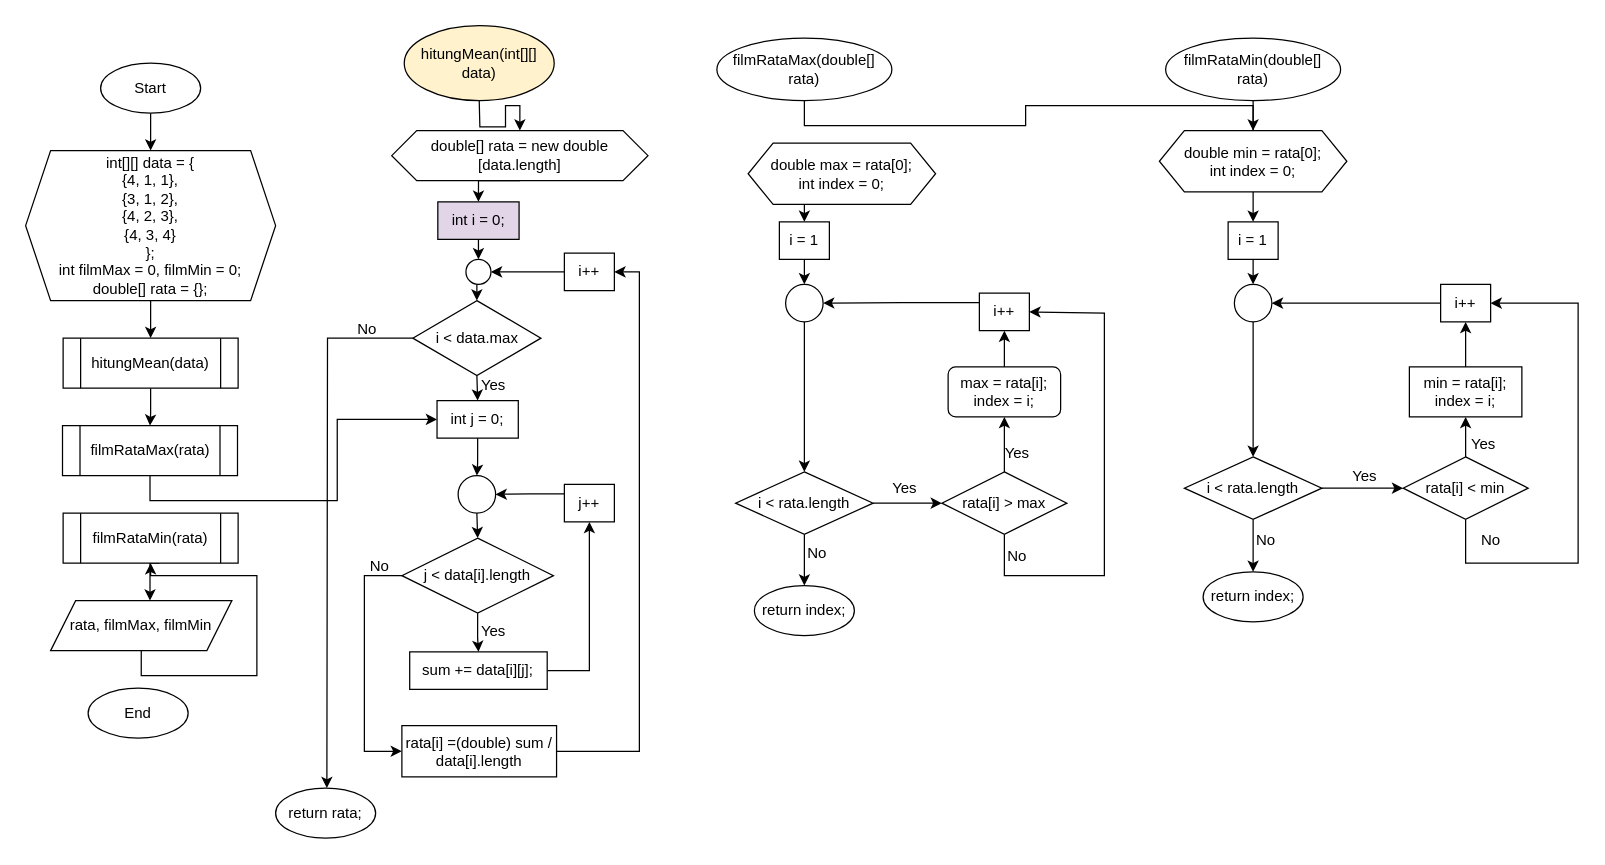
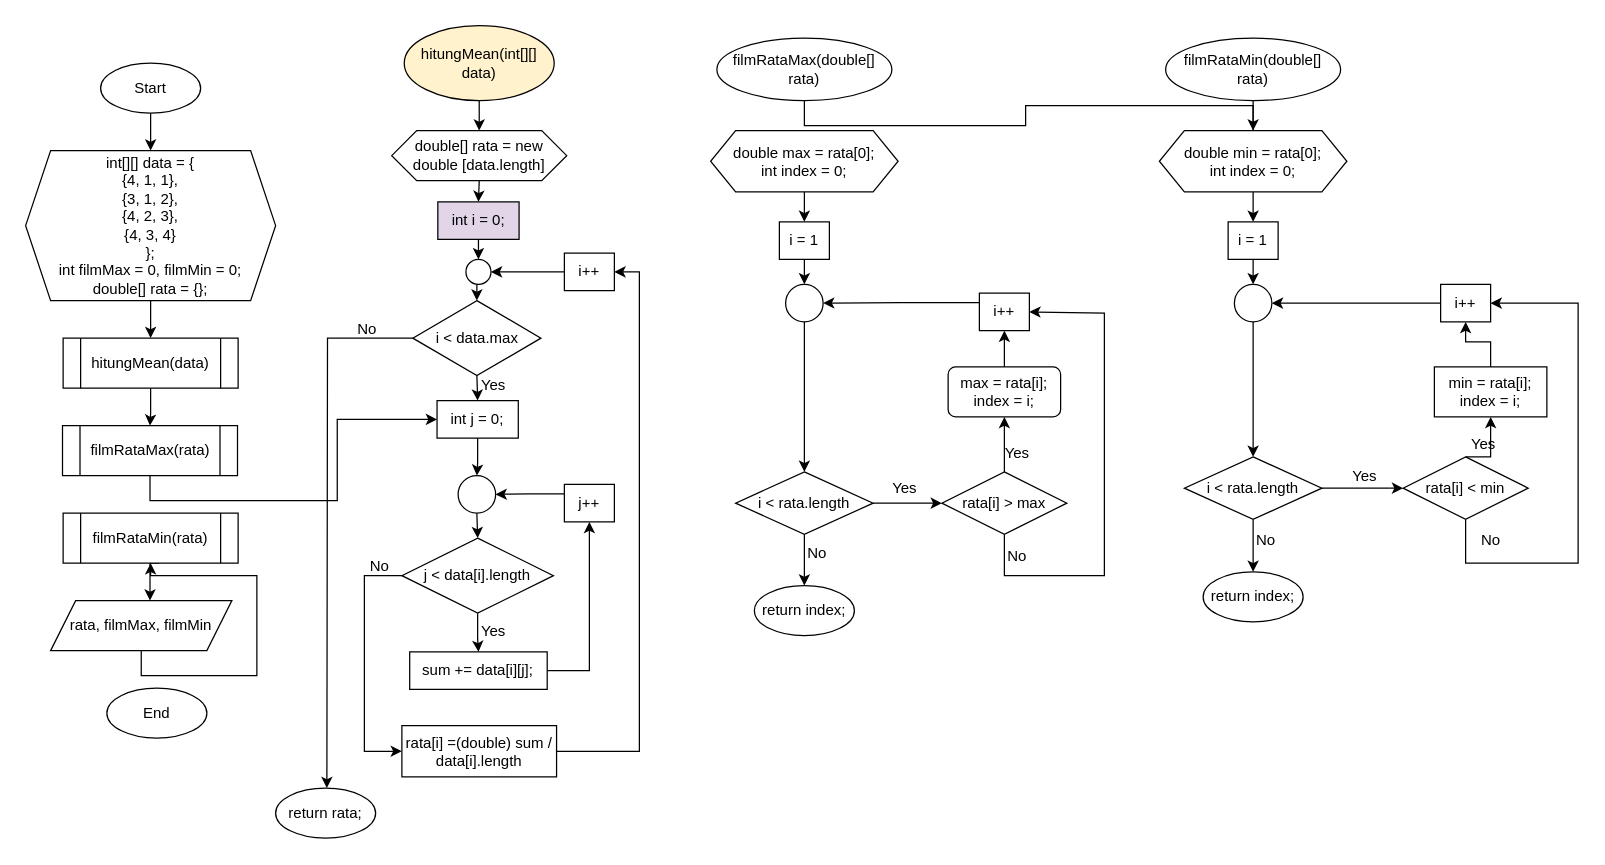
(520, 156) -> (479, 156)
(842, 174) -> (804, 161)
(1466, 392) -> (1491, 392)
(138, 713) -> (157, 713)
